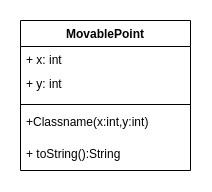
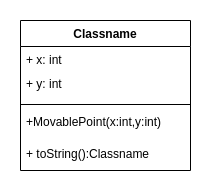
(106, 35) -> (106, 35)
(94, 123) -> (103, 123)
(84, 155) -> (94, 155)
